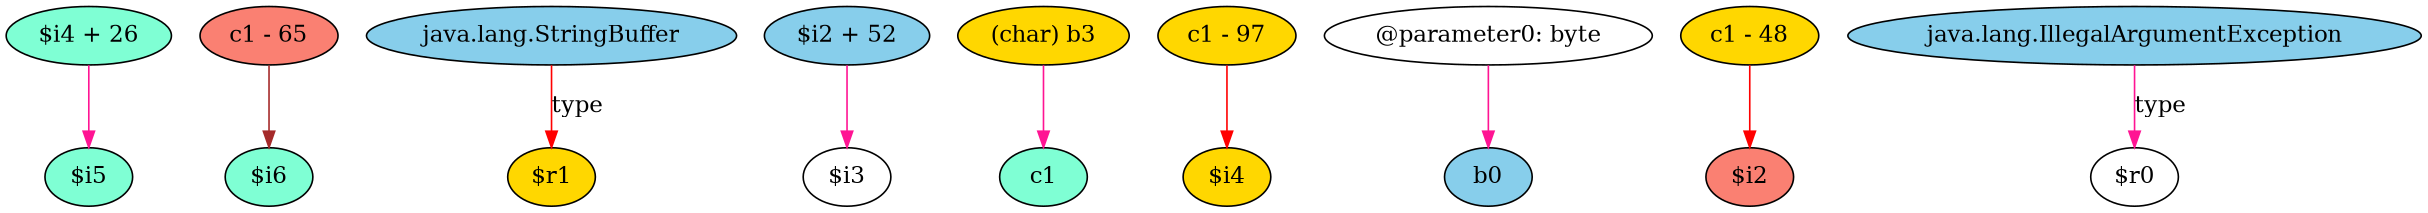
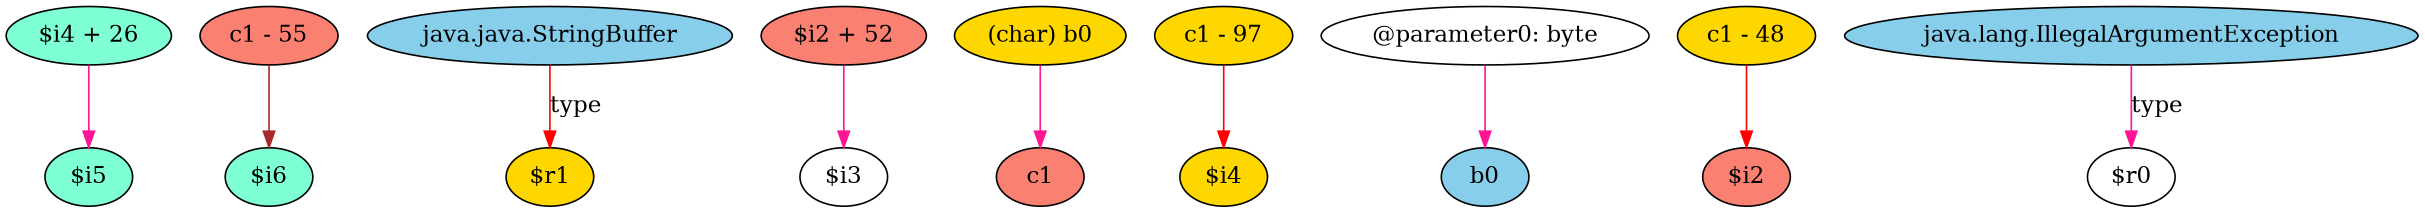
(269, 36) -> (269, 36)
(552, 36) -> (550, 36)
(847, 36) -> (844, 36)
(1043, 36) -> (1040, 36)
(1043, 177) -> (1040, 177)
